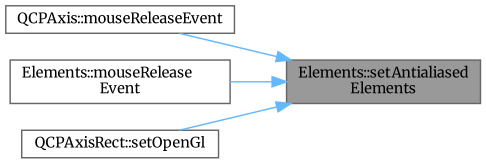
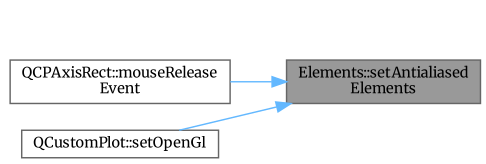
(120, 20) -> none
(120, 82) -> (120, 82)
(120, 144) -> (120, 144)
